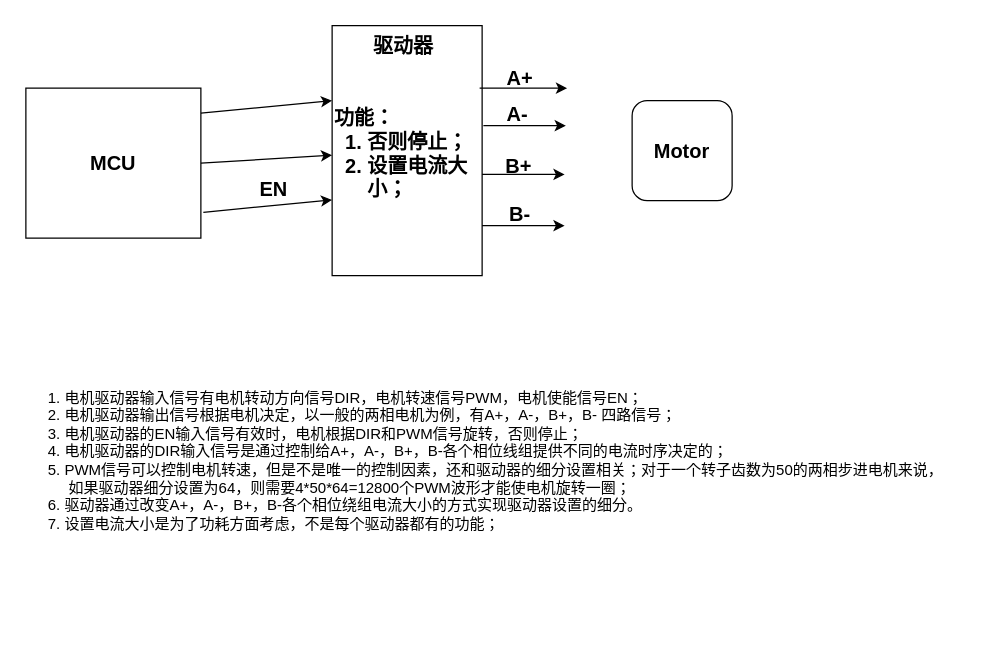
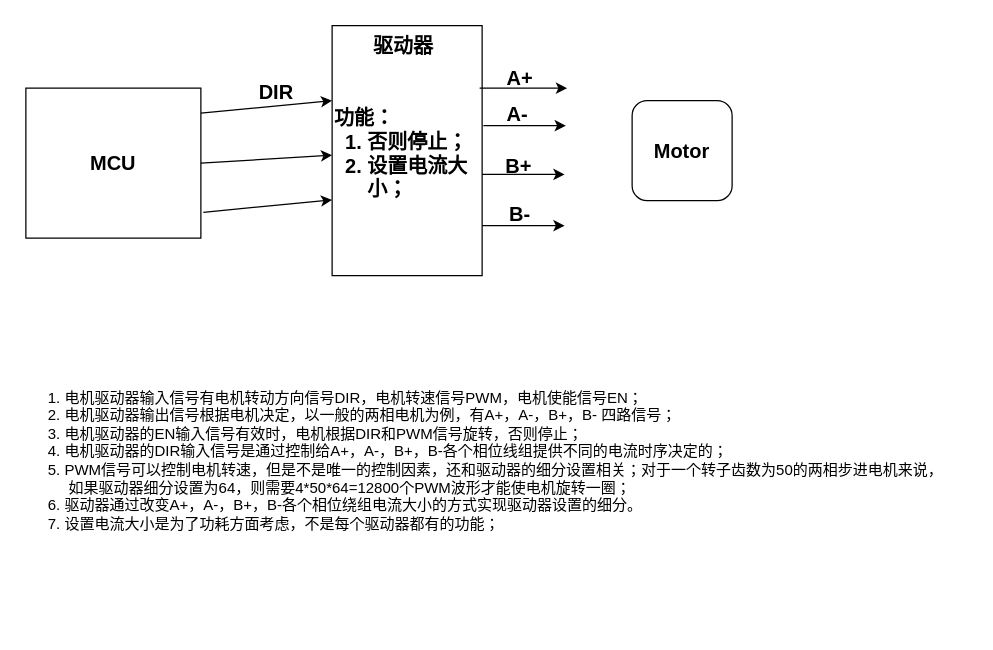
none -> (276, 92)
(273, 189) -> none
